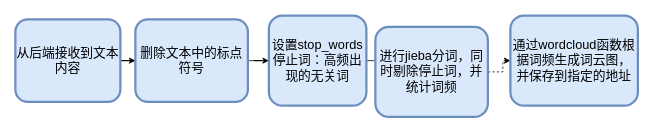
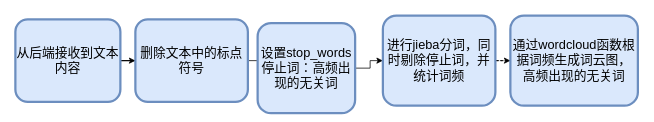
(318, 60) -> (306, 68)
(574, 60) -> (574, 60)
(432, 72) -> (439, 60)
